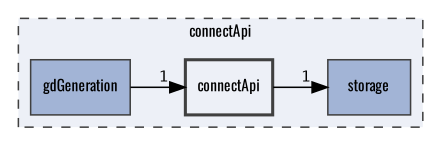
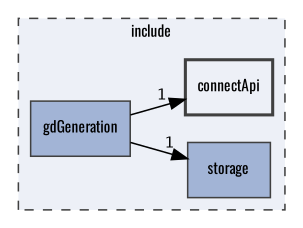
(221, 33) -> (152, 33)
(293, 87) -> (151, 148)
